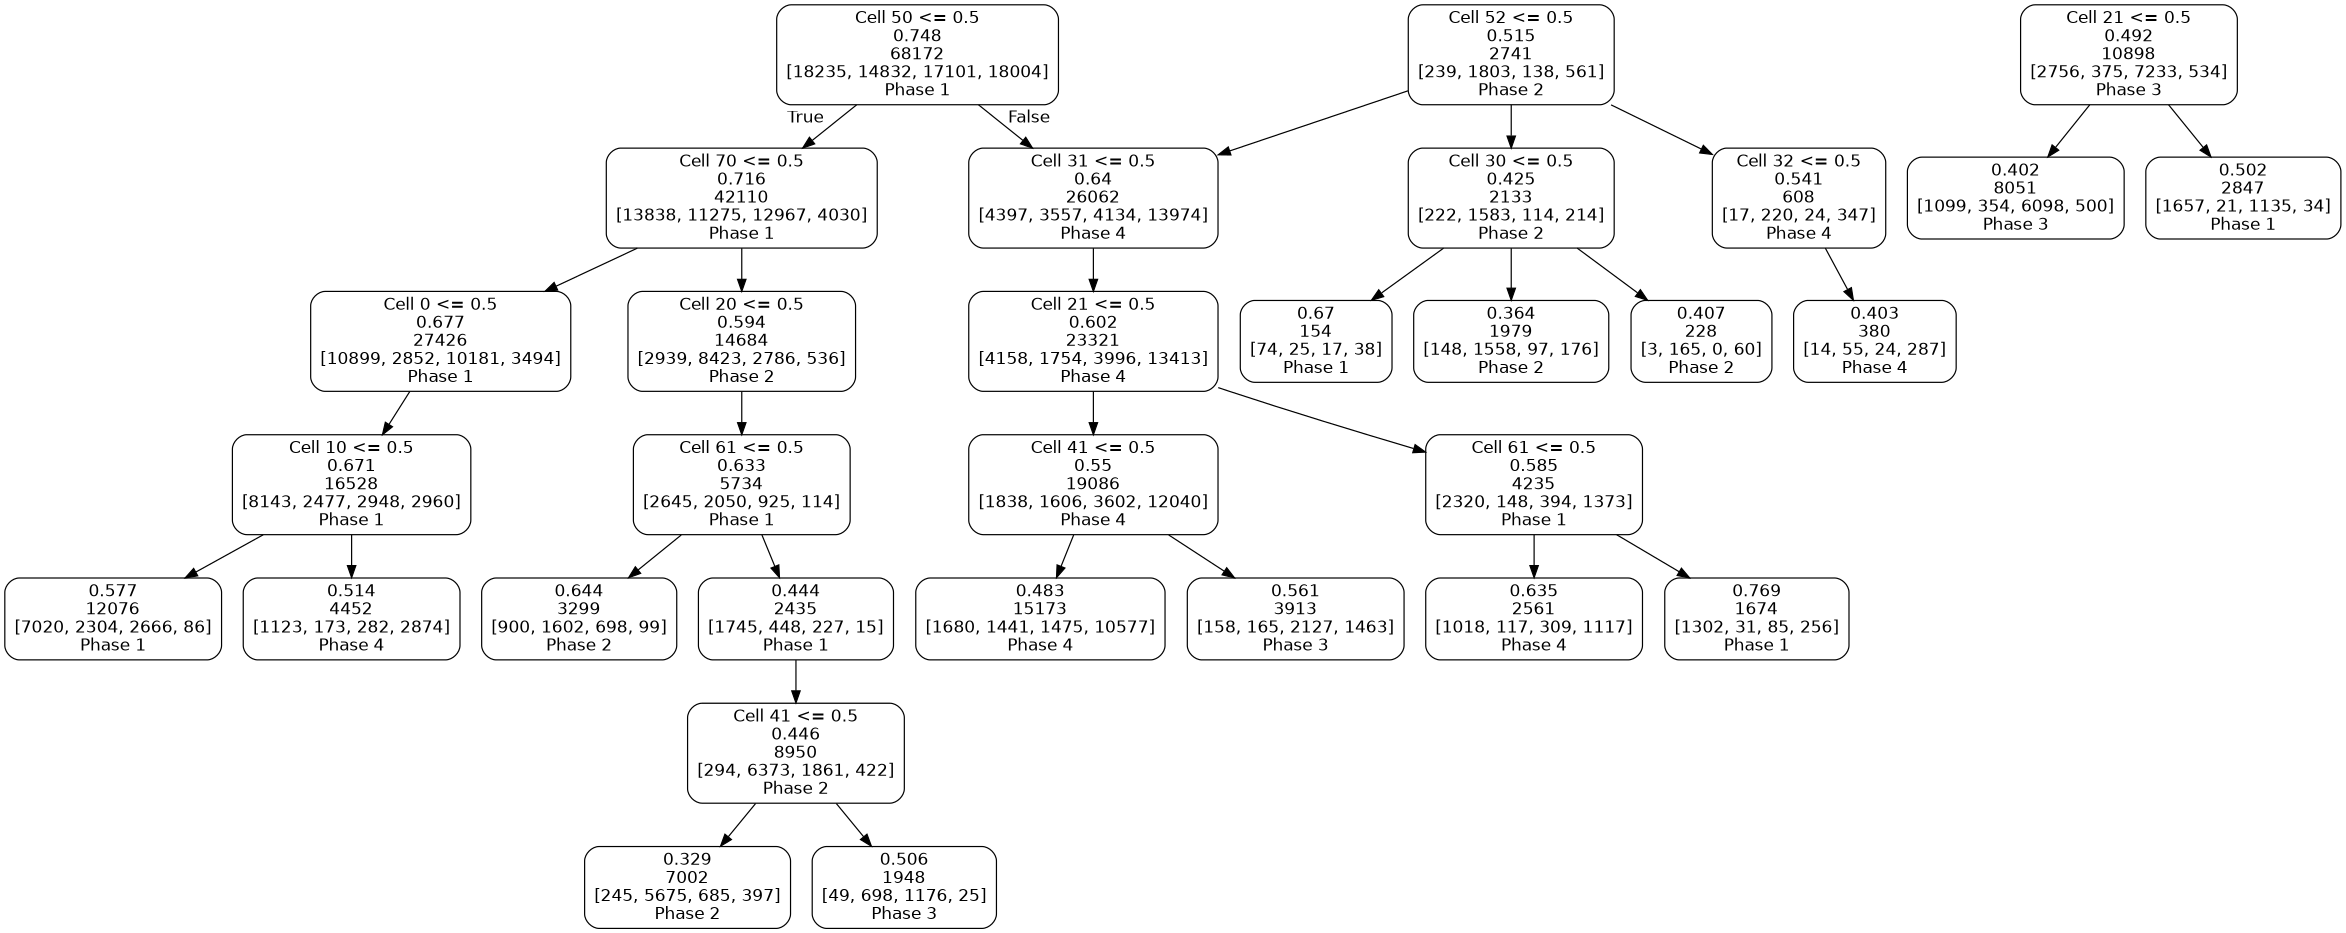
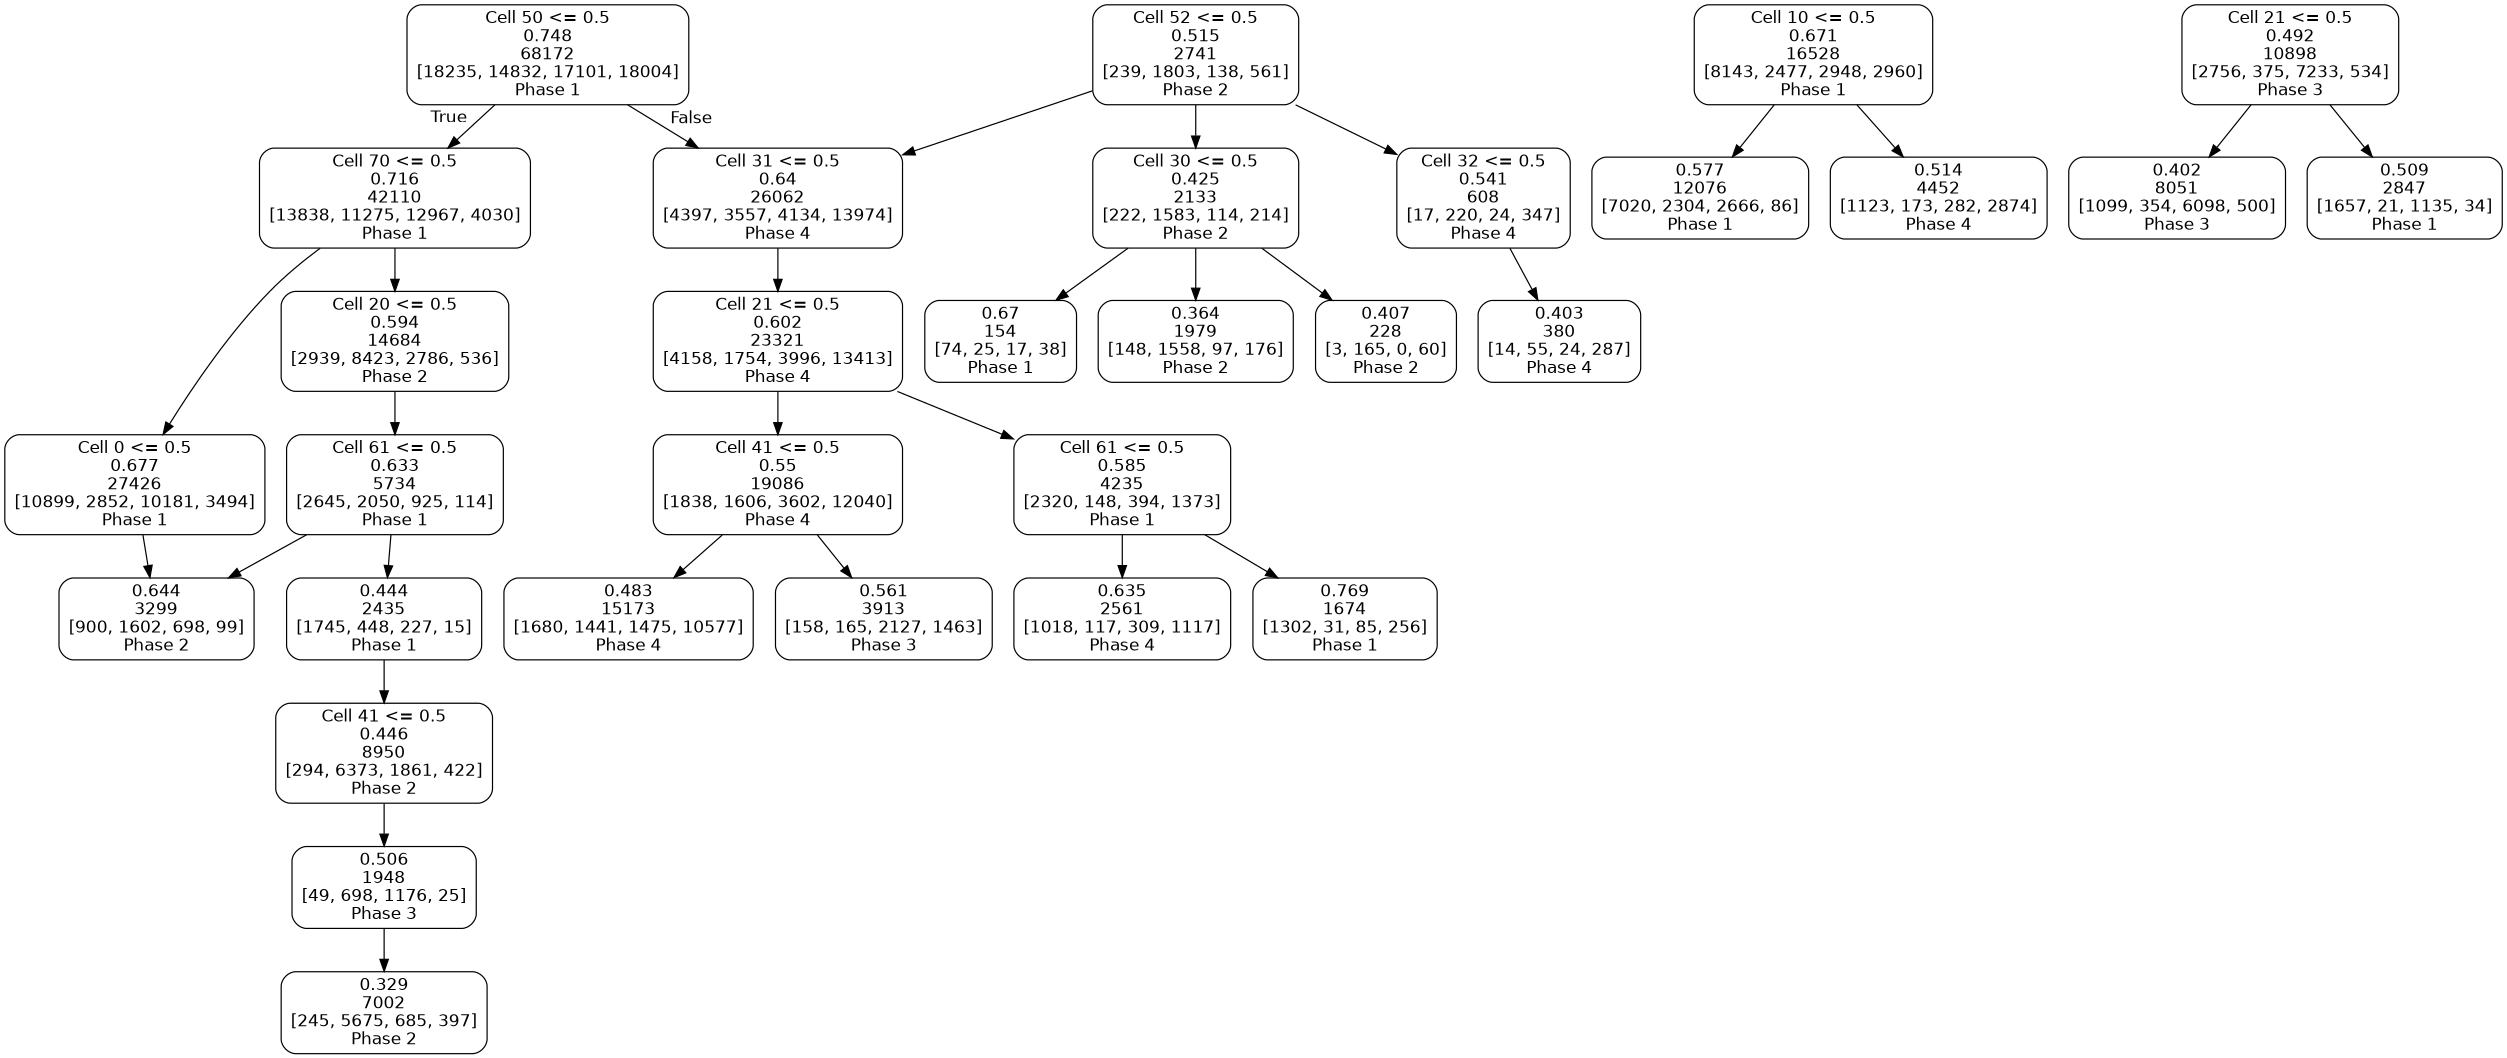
(2243, 198) -> (2405, 198)
(399, 408) -> (145, 550)
(742, 820) -> (384, 944)
